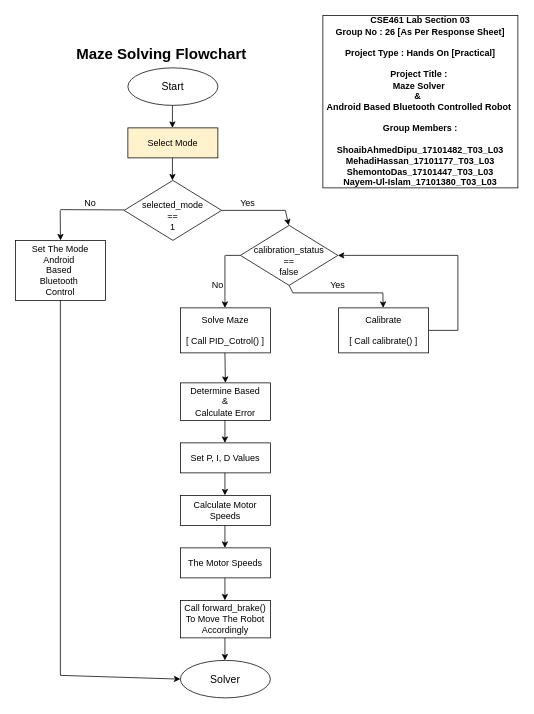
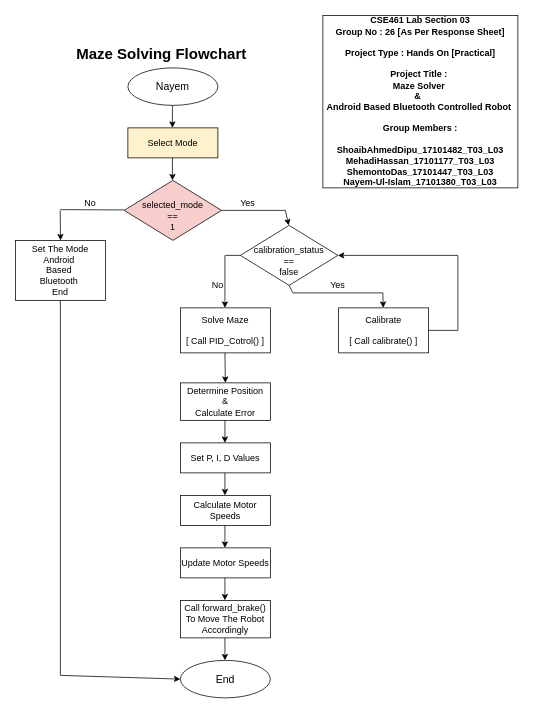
(173, 87) -> (173, 87)
(173, 210) -> (173, 210)
(60, 270) -> (60, 270)
(225, 402) -> (225, 402)
(225, 563) -> (225, 563)
(225, 679) -> (225, 679)
